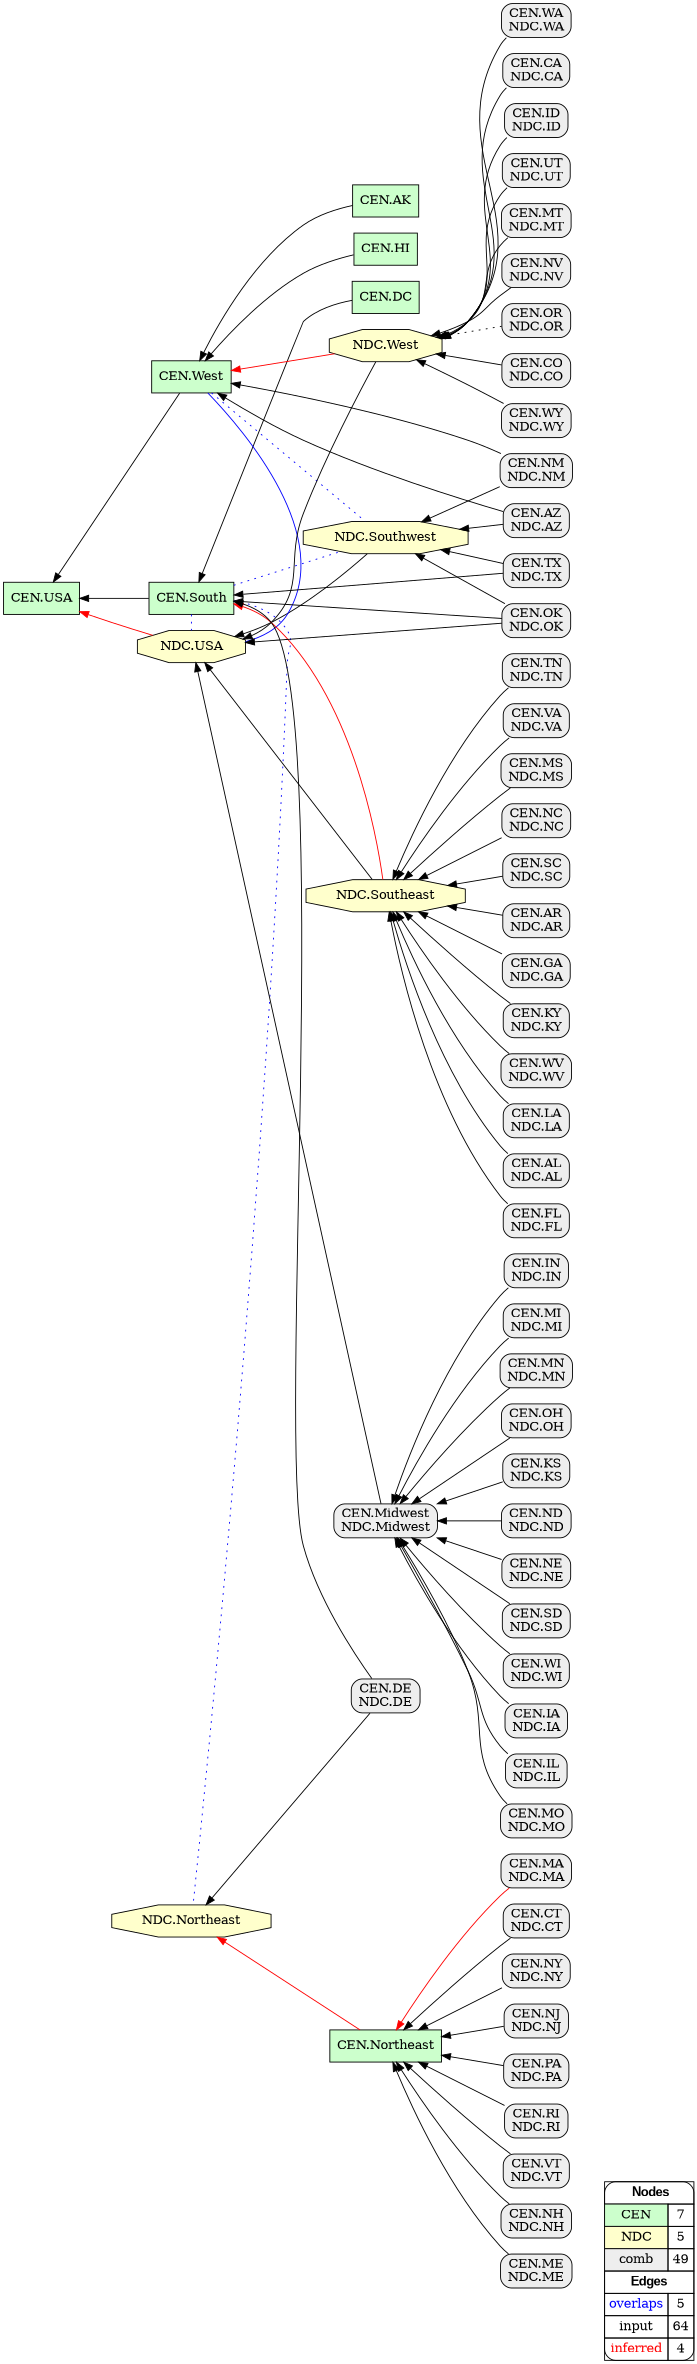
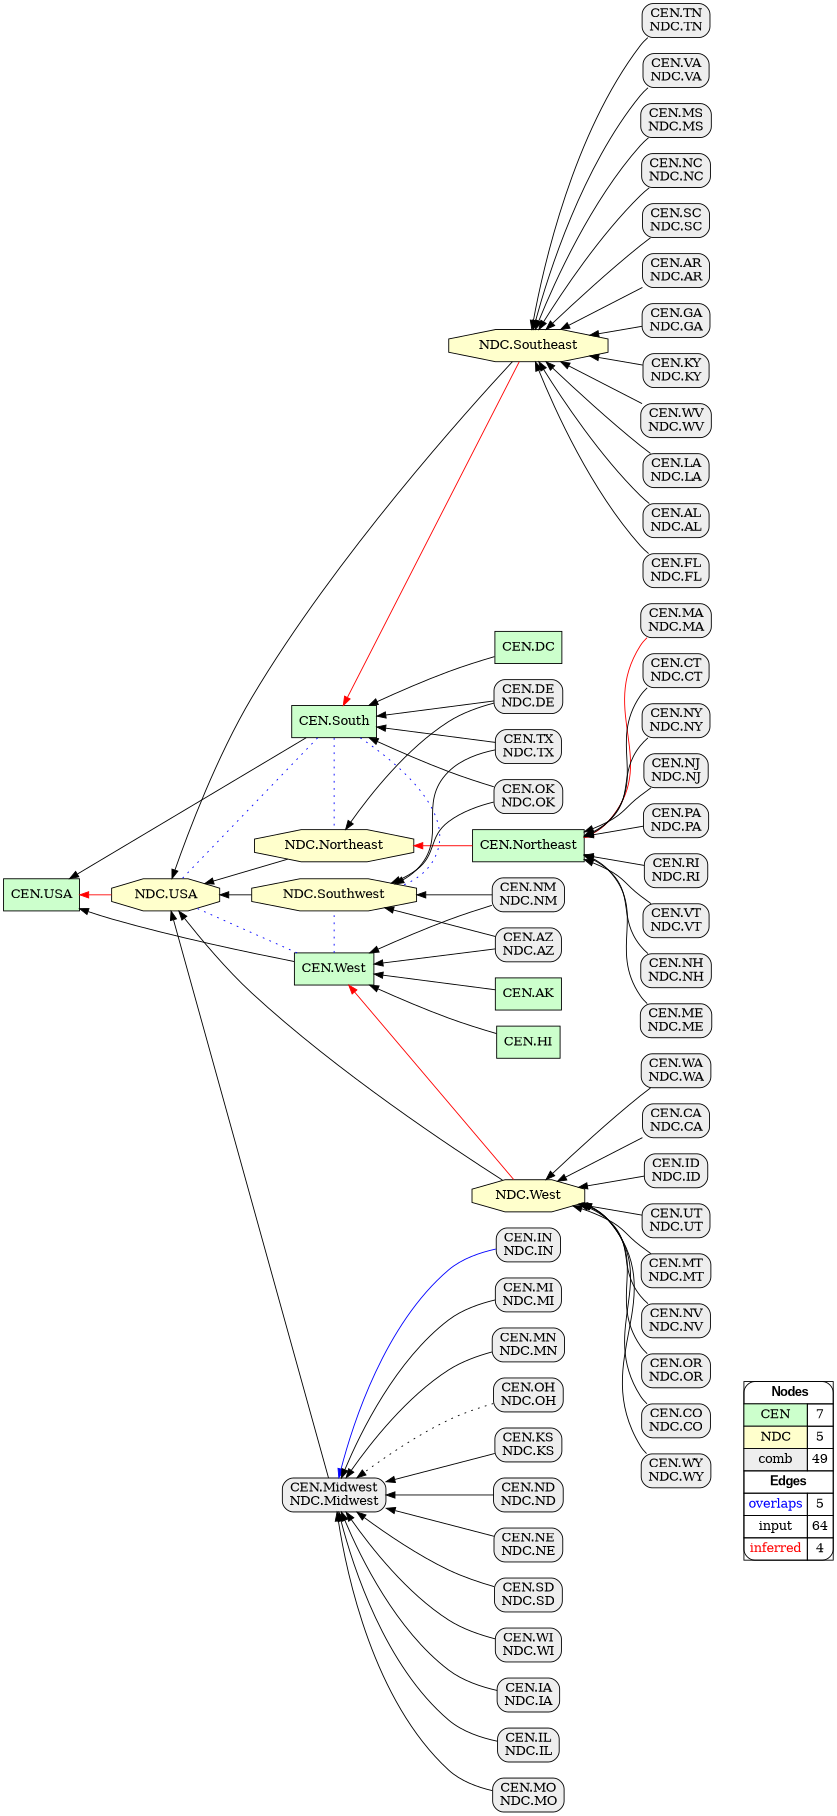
(473, 331) -> (627, 1276)
(292, 518) -> (247, 931)
(378, 633) -> (251, 870)
(442, 1386) -> (393, 1339)
(465, 1468) -> (426, 1432)
